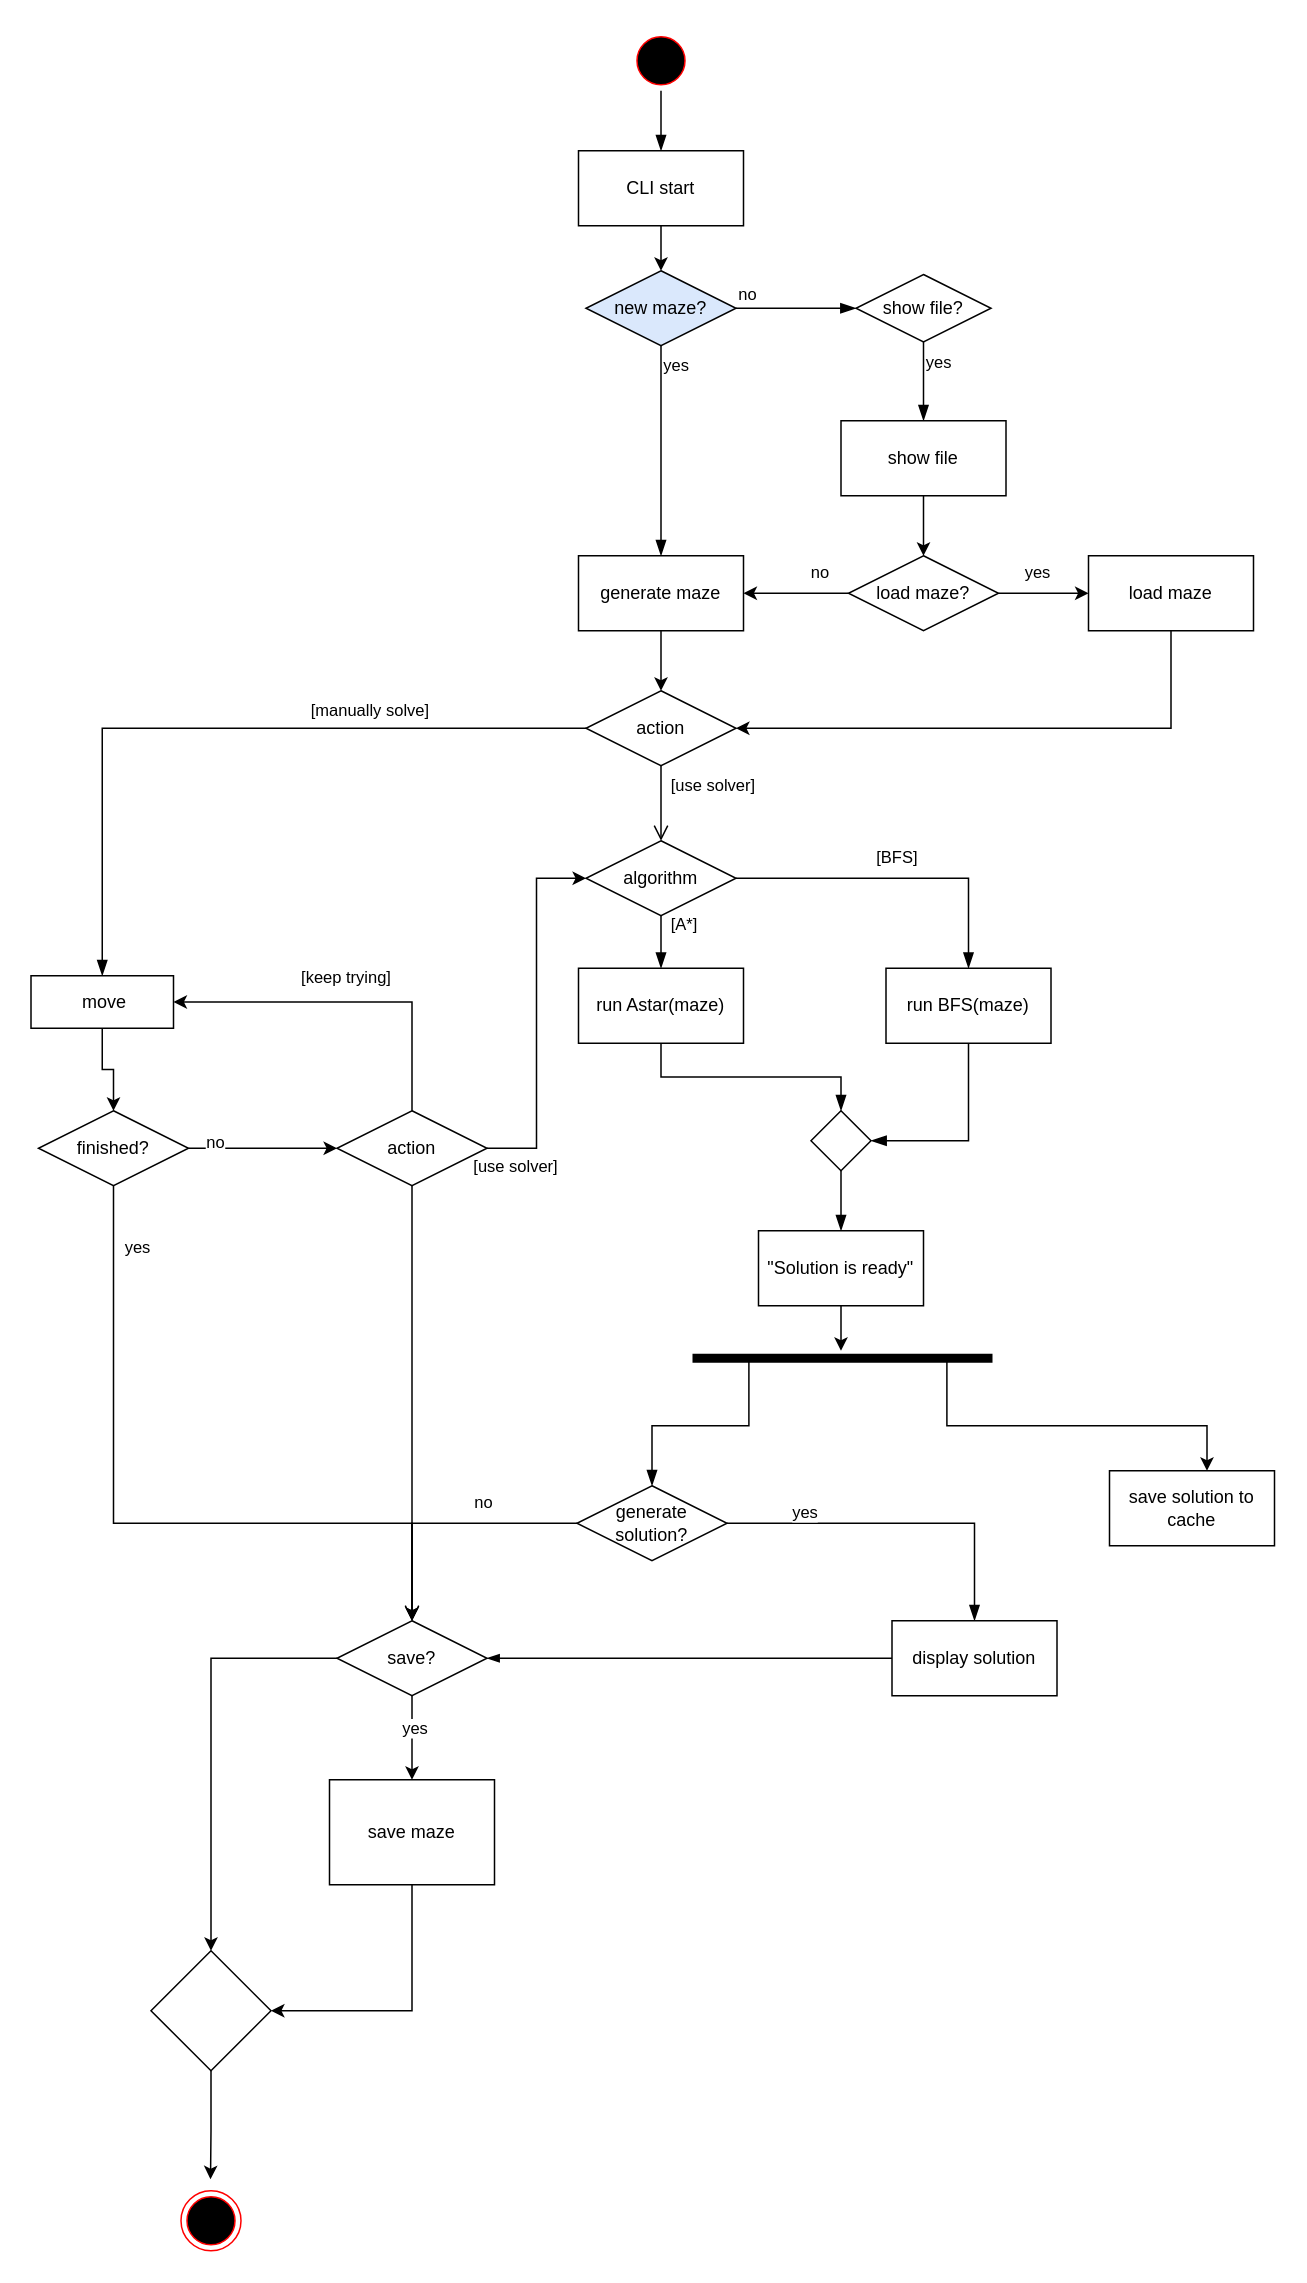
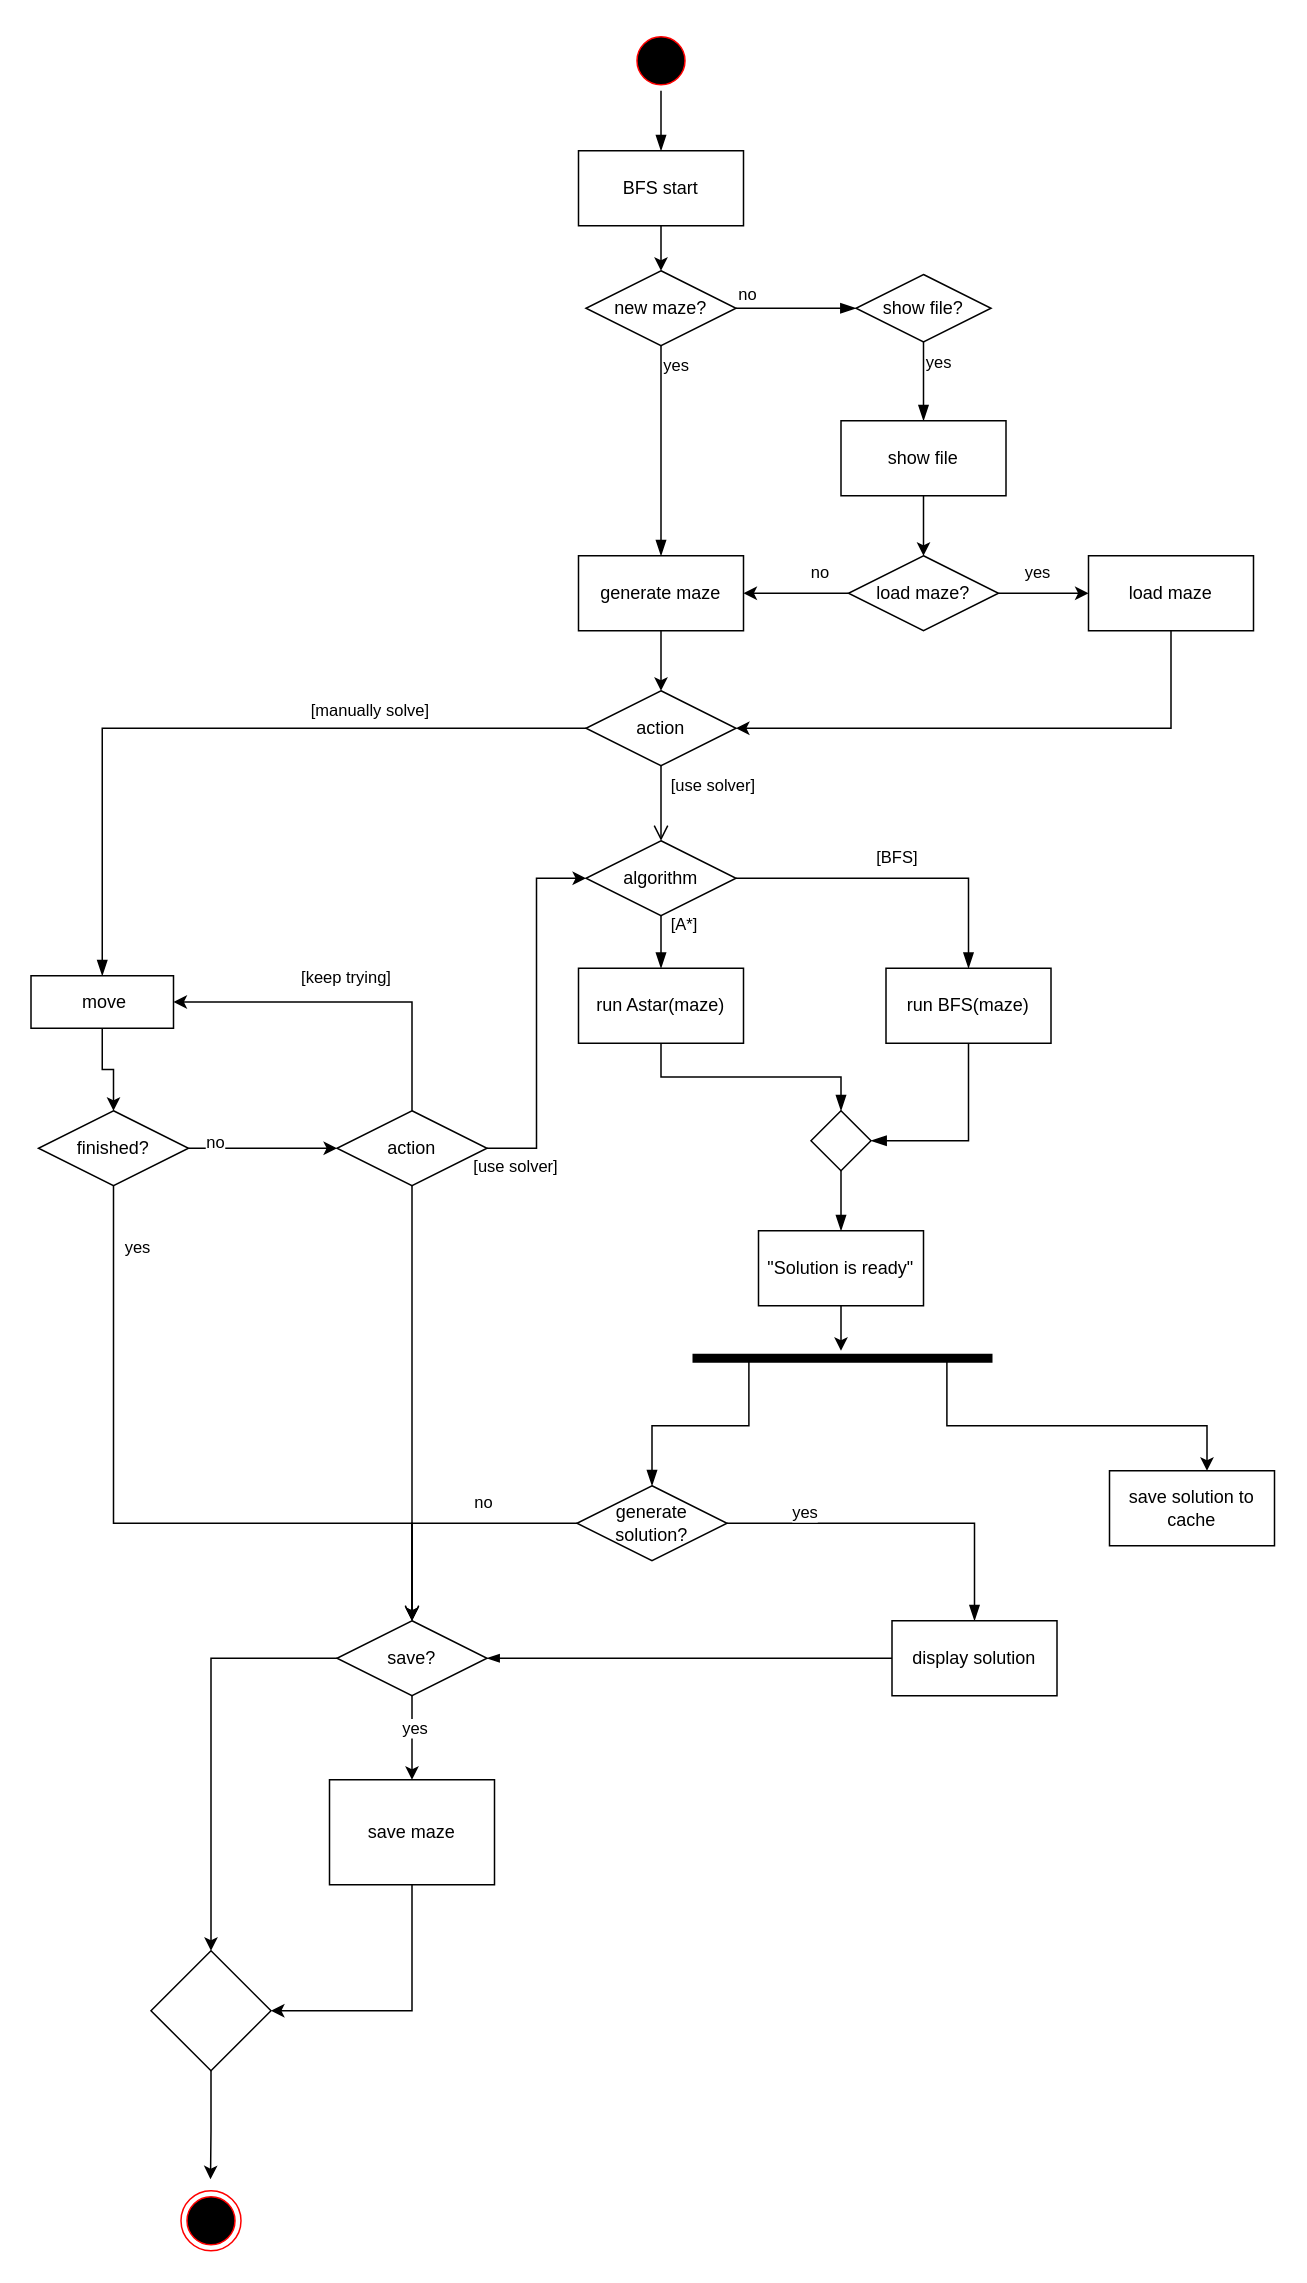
(661, 188) -> (661, 188)
(661, 308) -> (661, 308)
